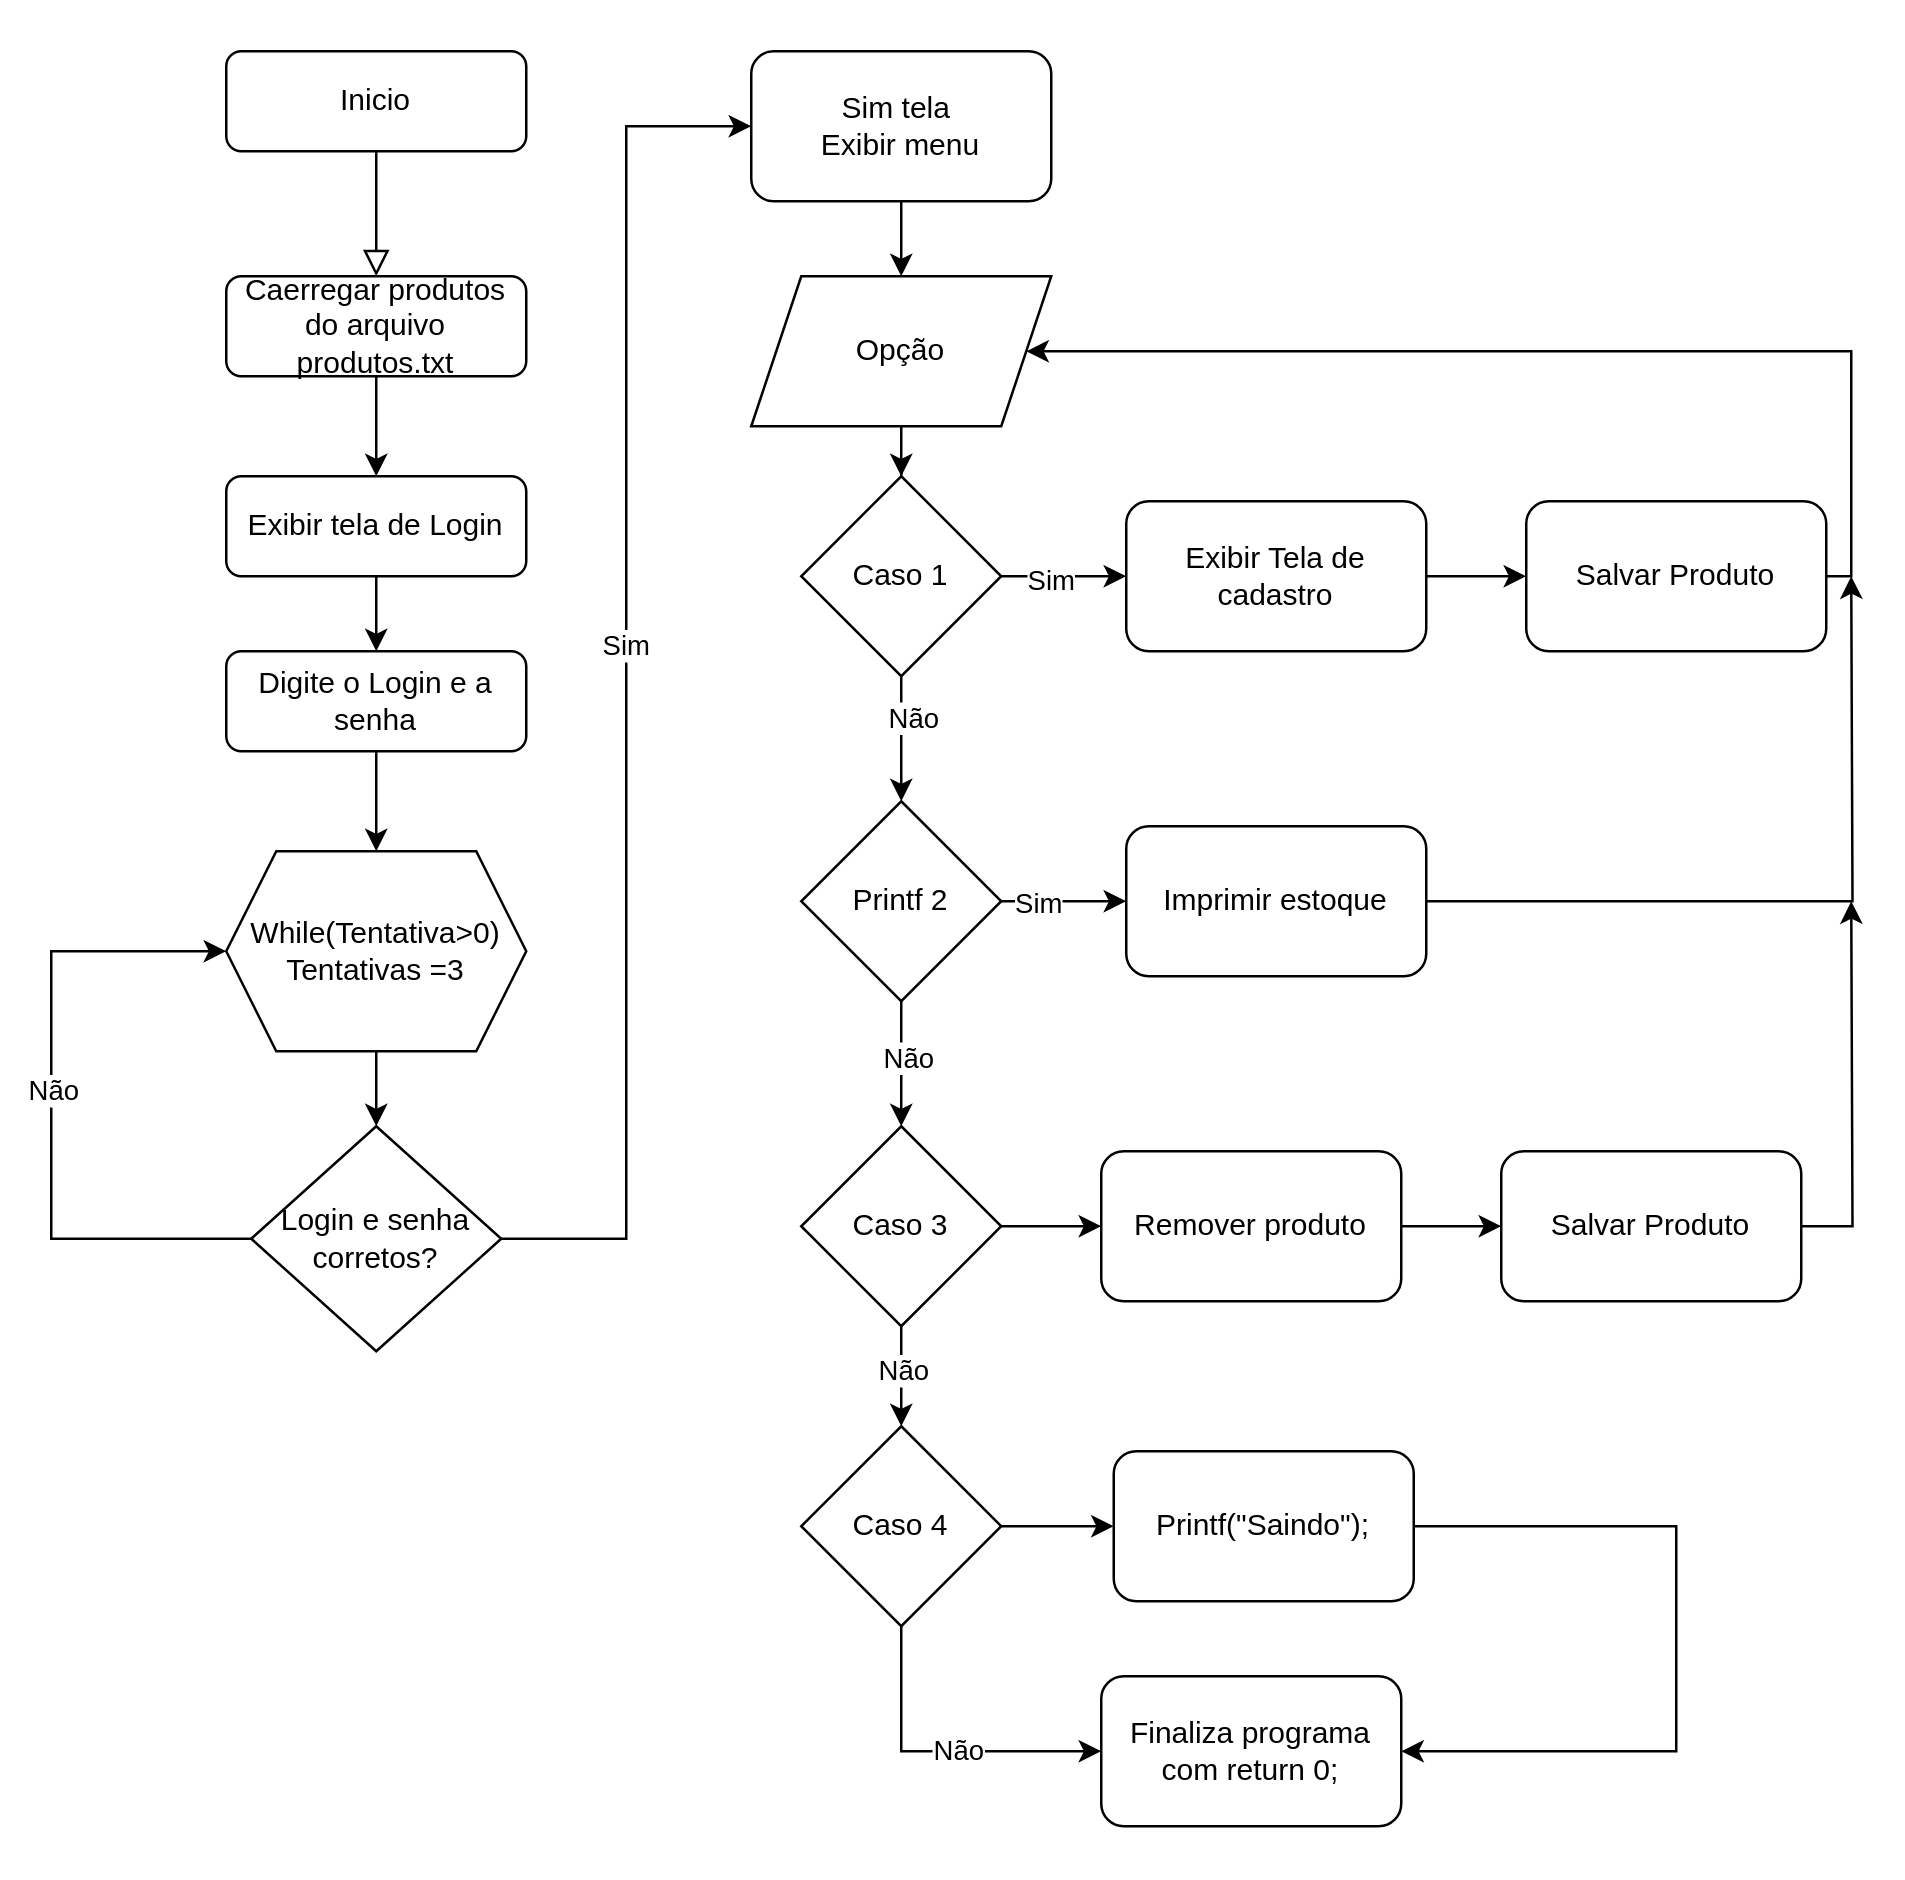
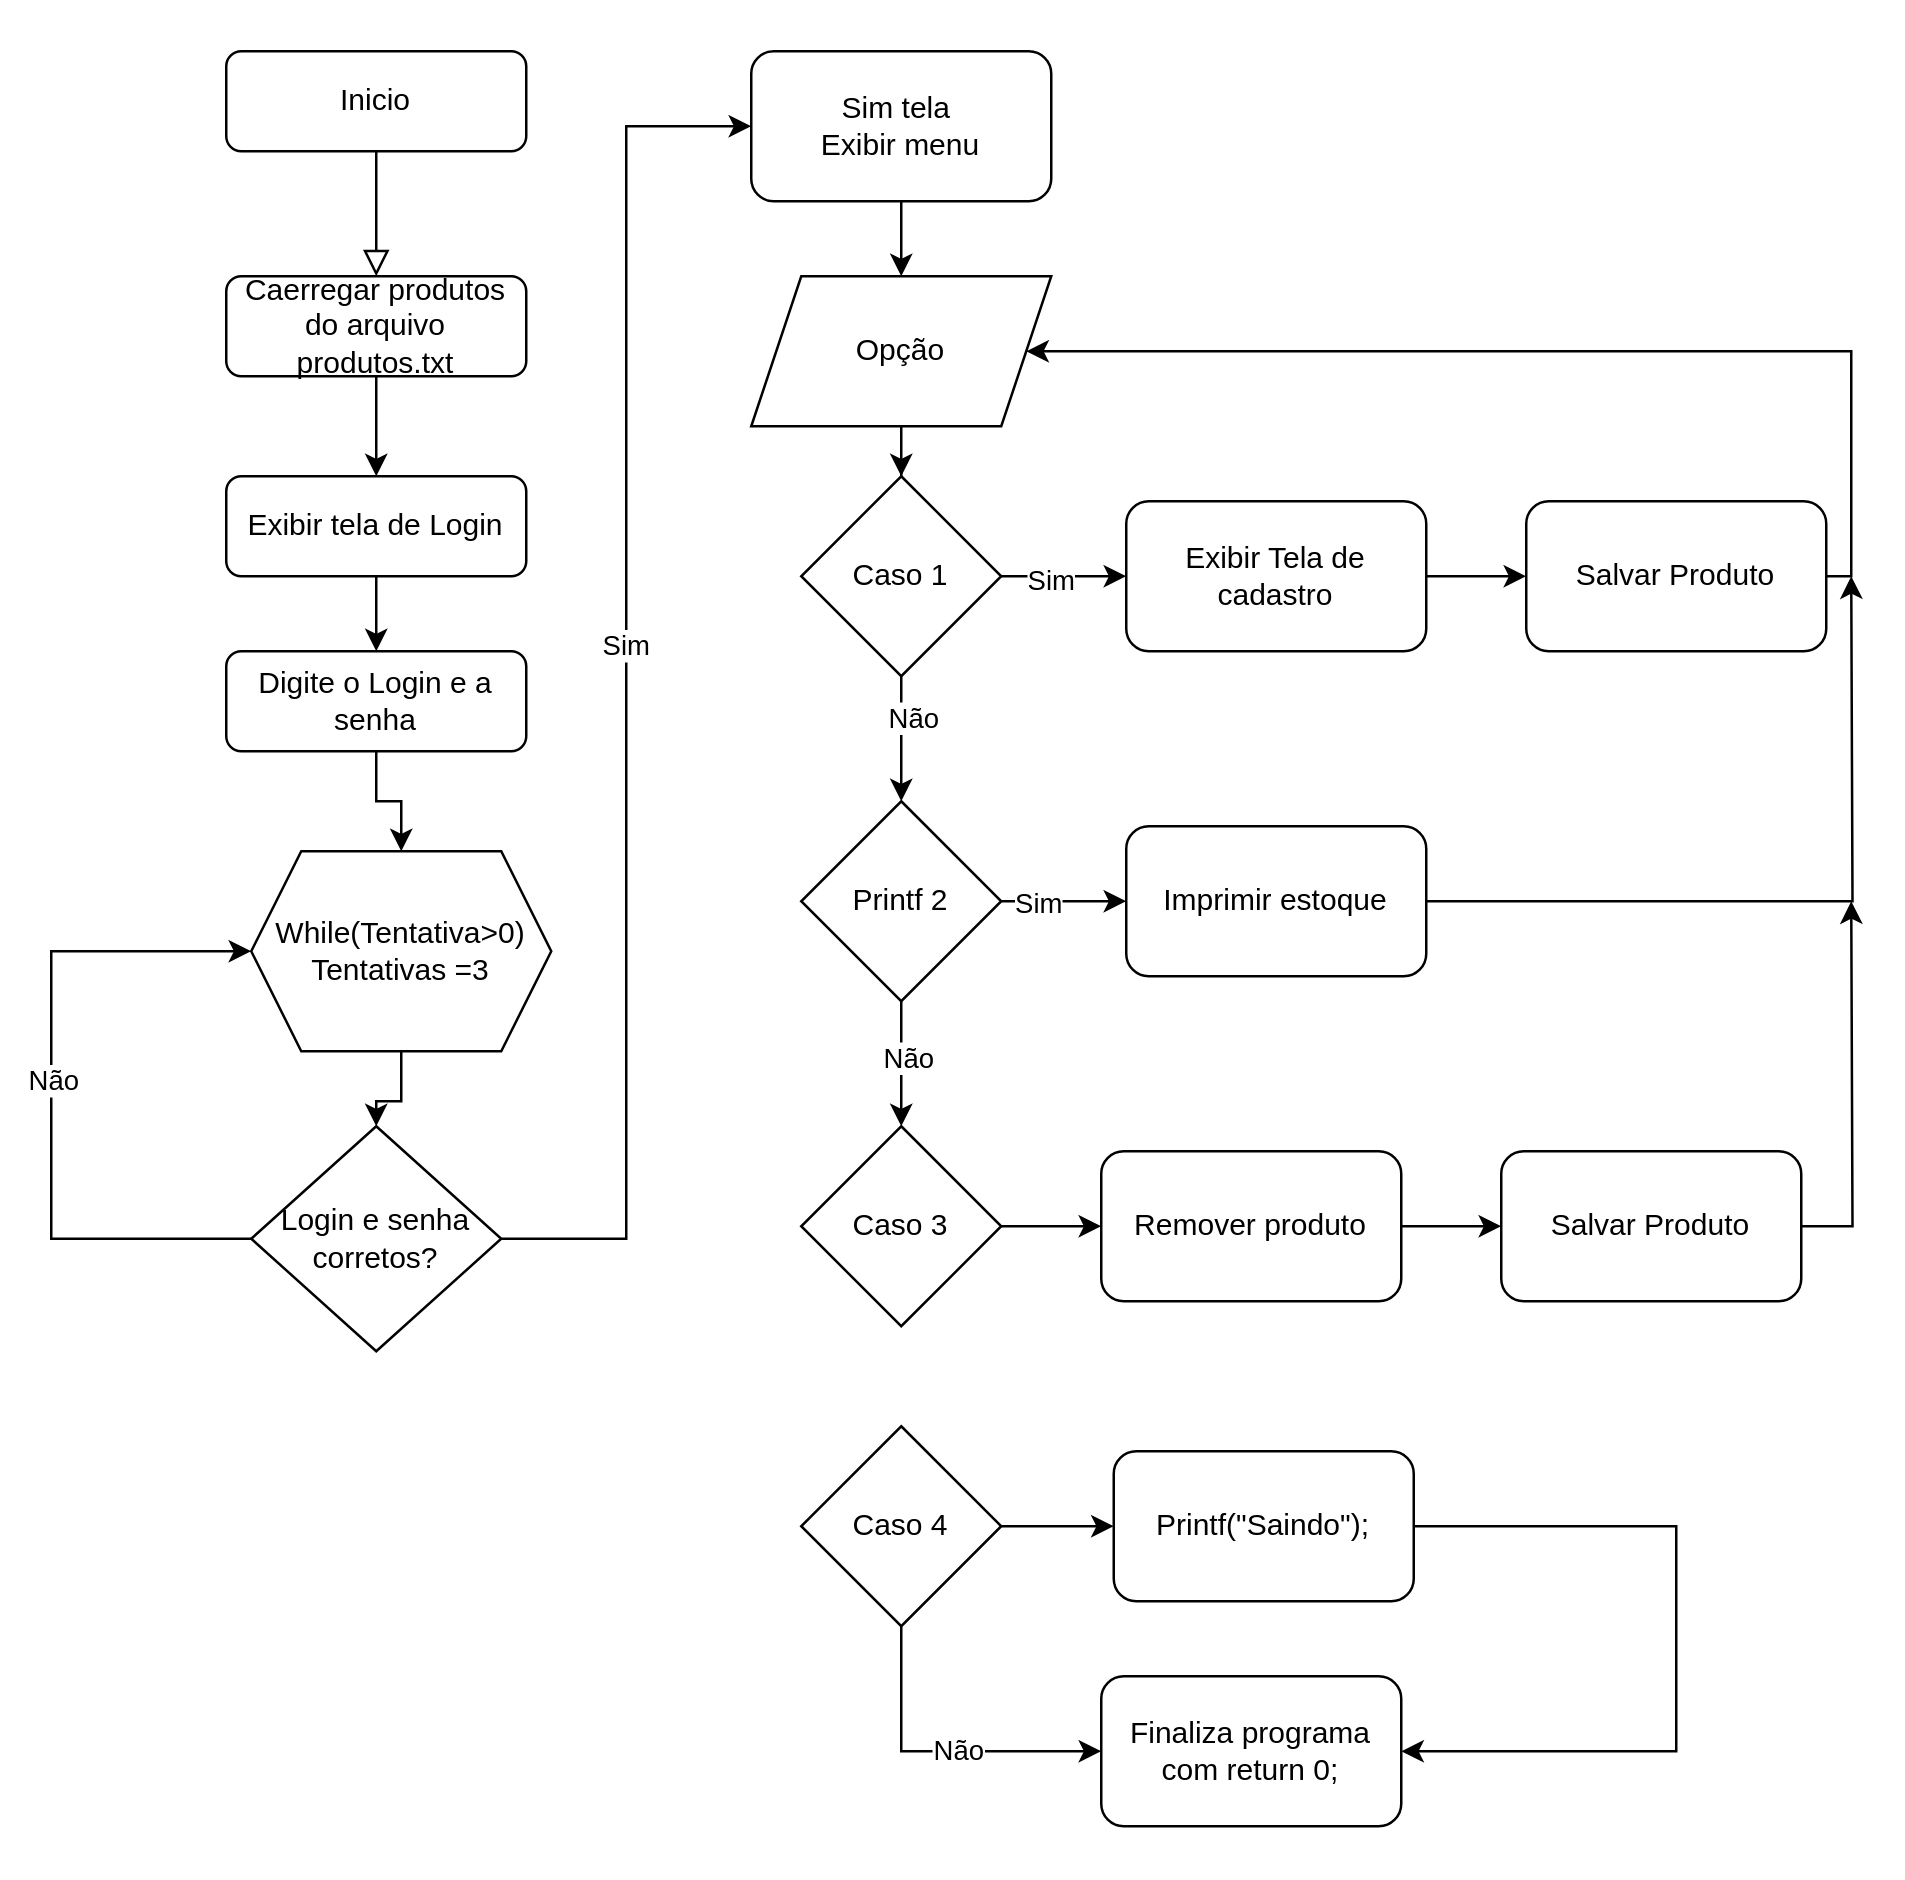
(376, 951) -> (401, 951)
(901, 1368) -> none
